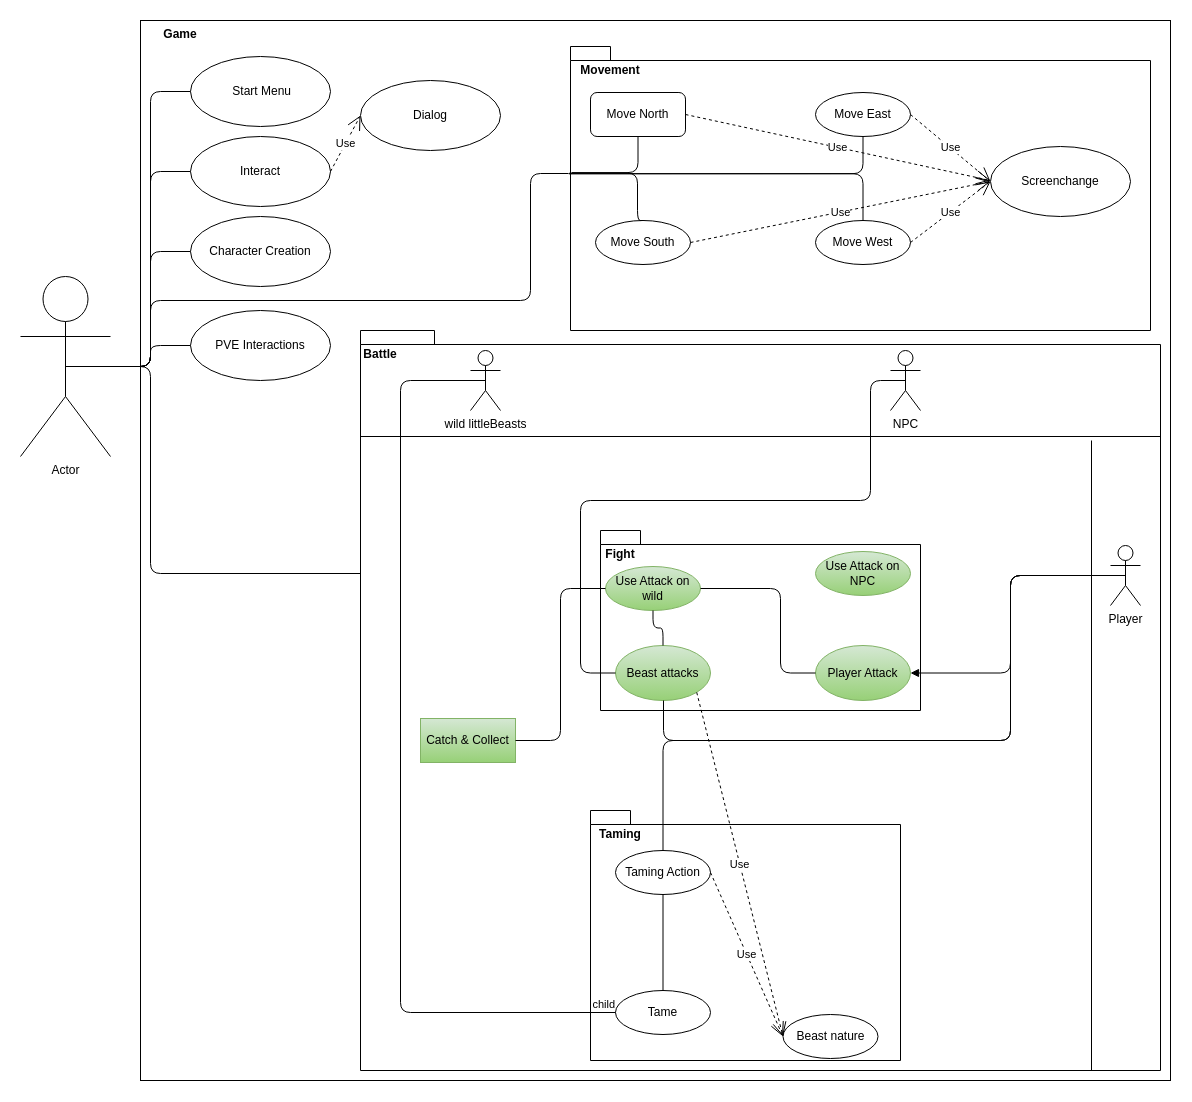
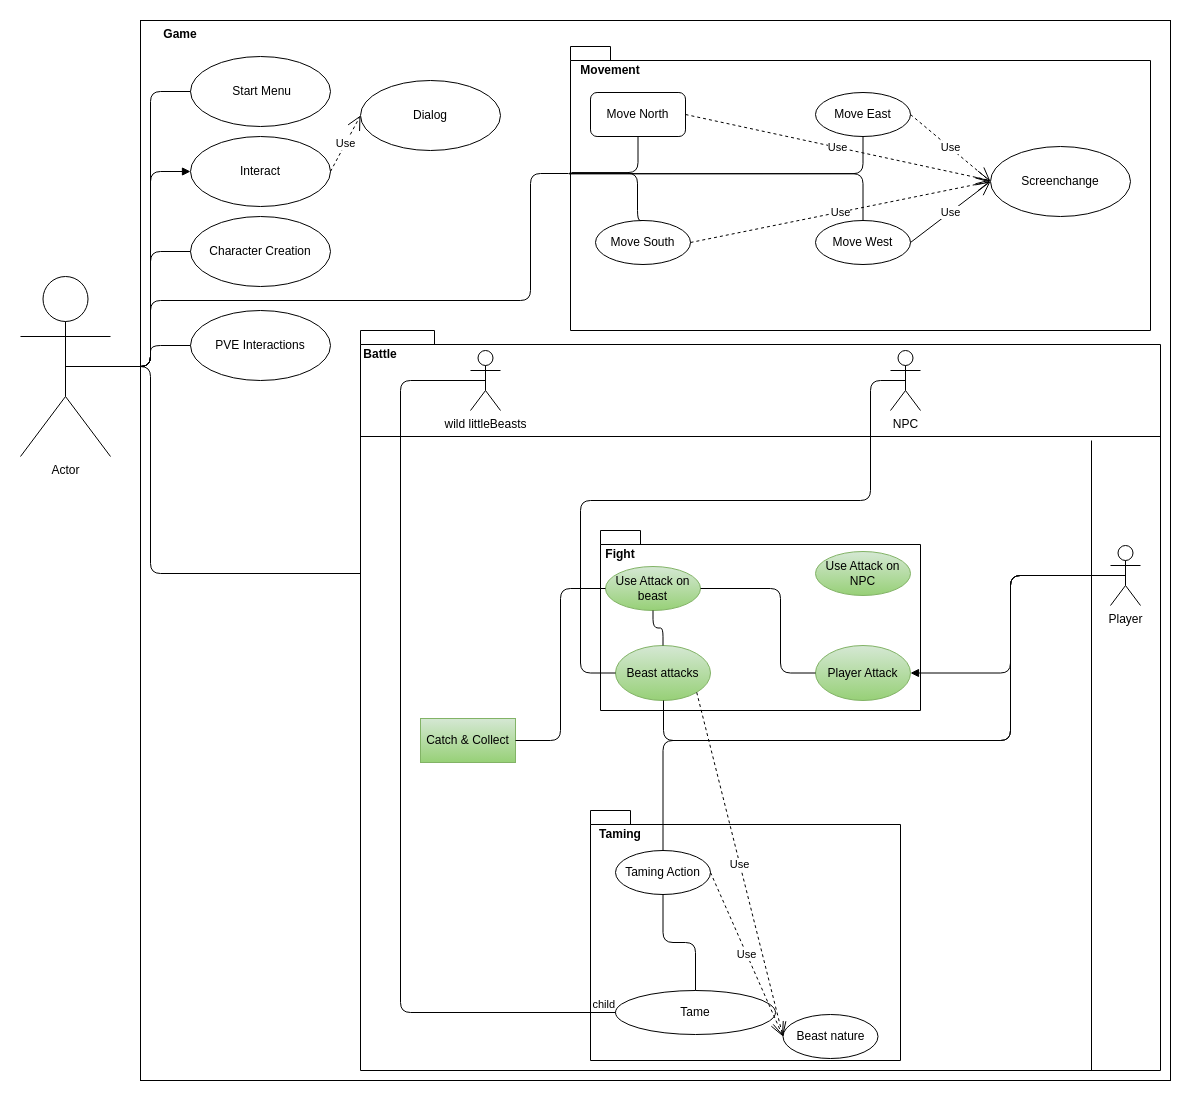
(184, 172) -> (181, 172)
(926, 231) -> (926, 231)
(653, 589) -> (653, 589)
(663, 1013) -> (696, 1013)
